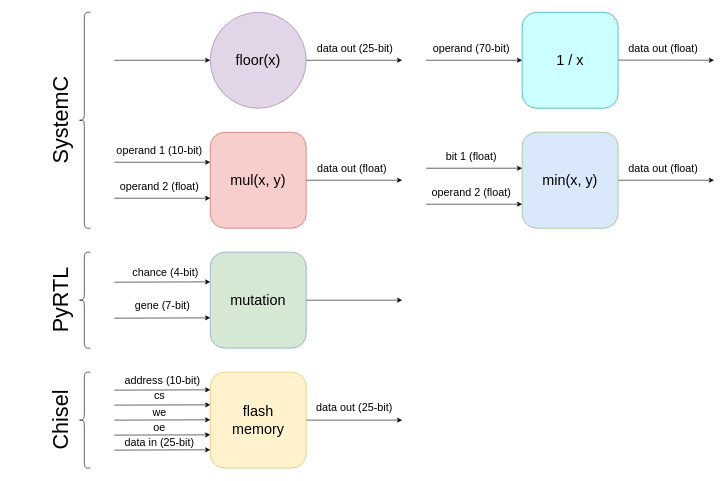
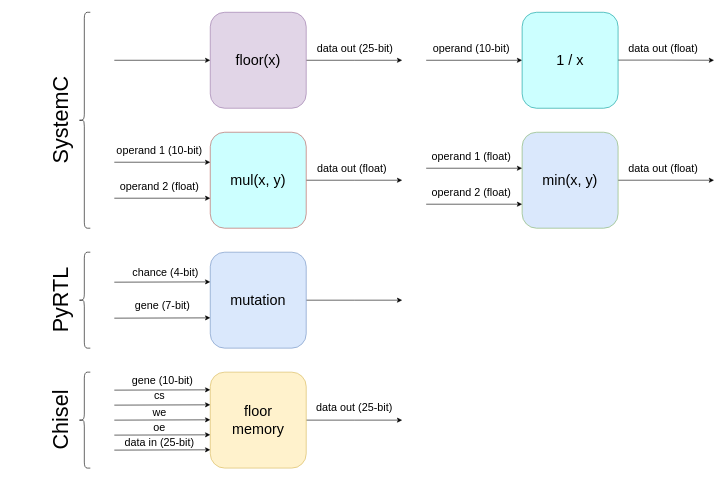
(472, 49) -> (472, 49)
(258, 60) -> (258, 60)
(472, 157) -> (472, 157)
(258, 180) -> (258, 180)
(258, 300) -> (258, 300)
(163, 381) -> (163, 381)
(258, 420) -> (258, 420)
